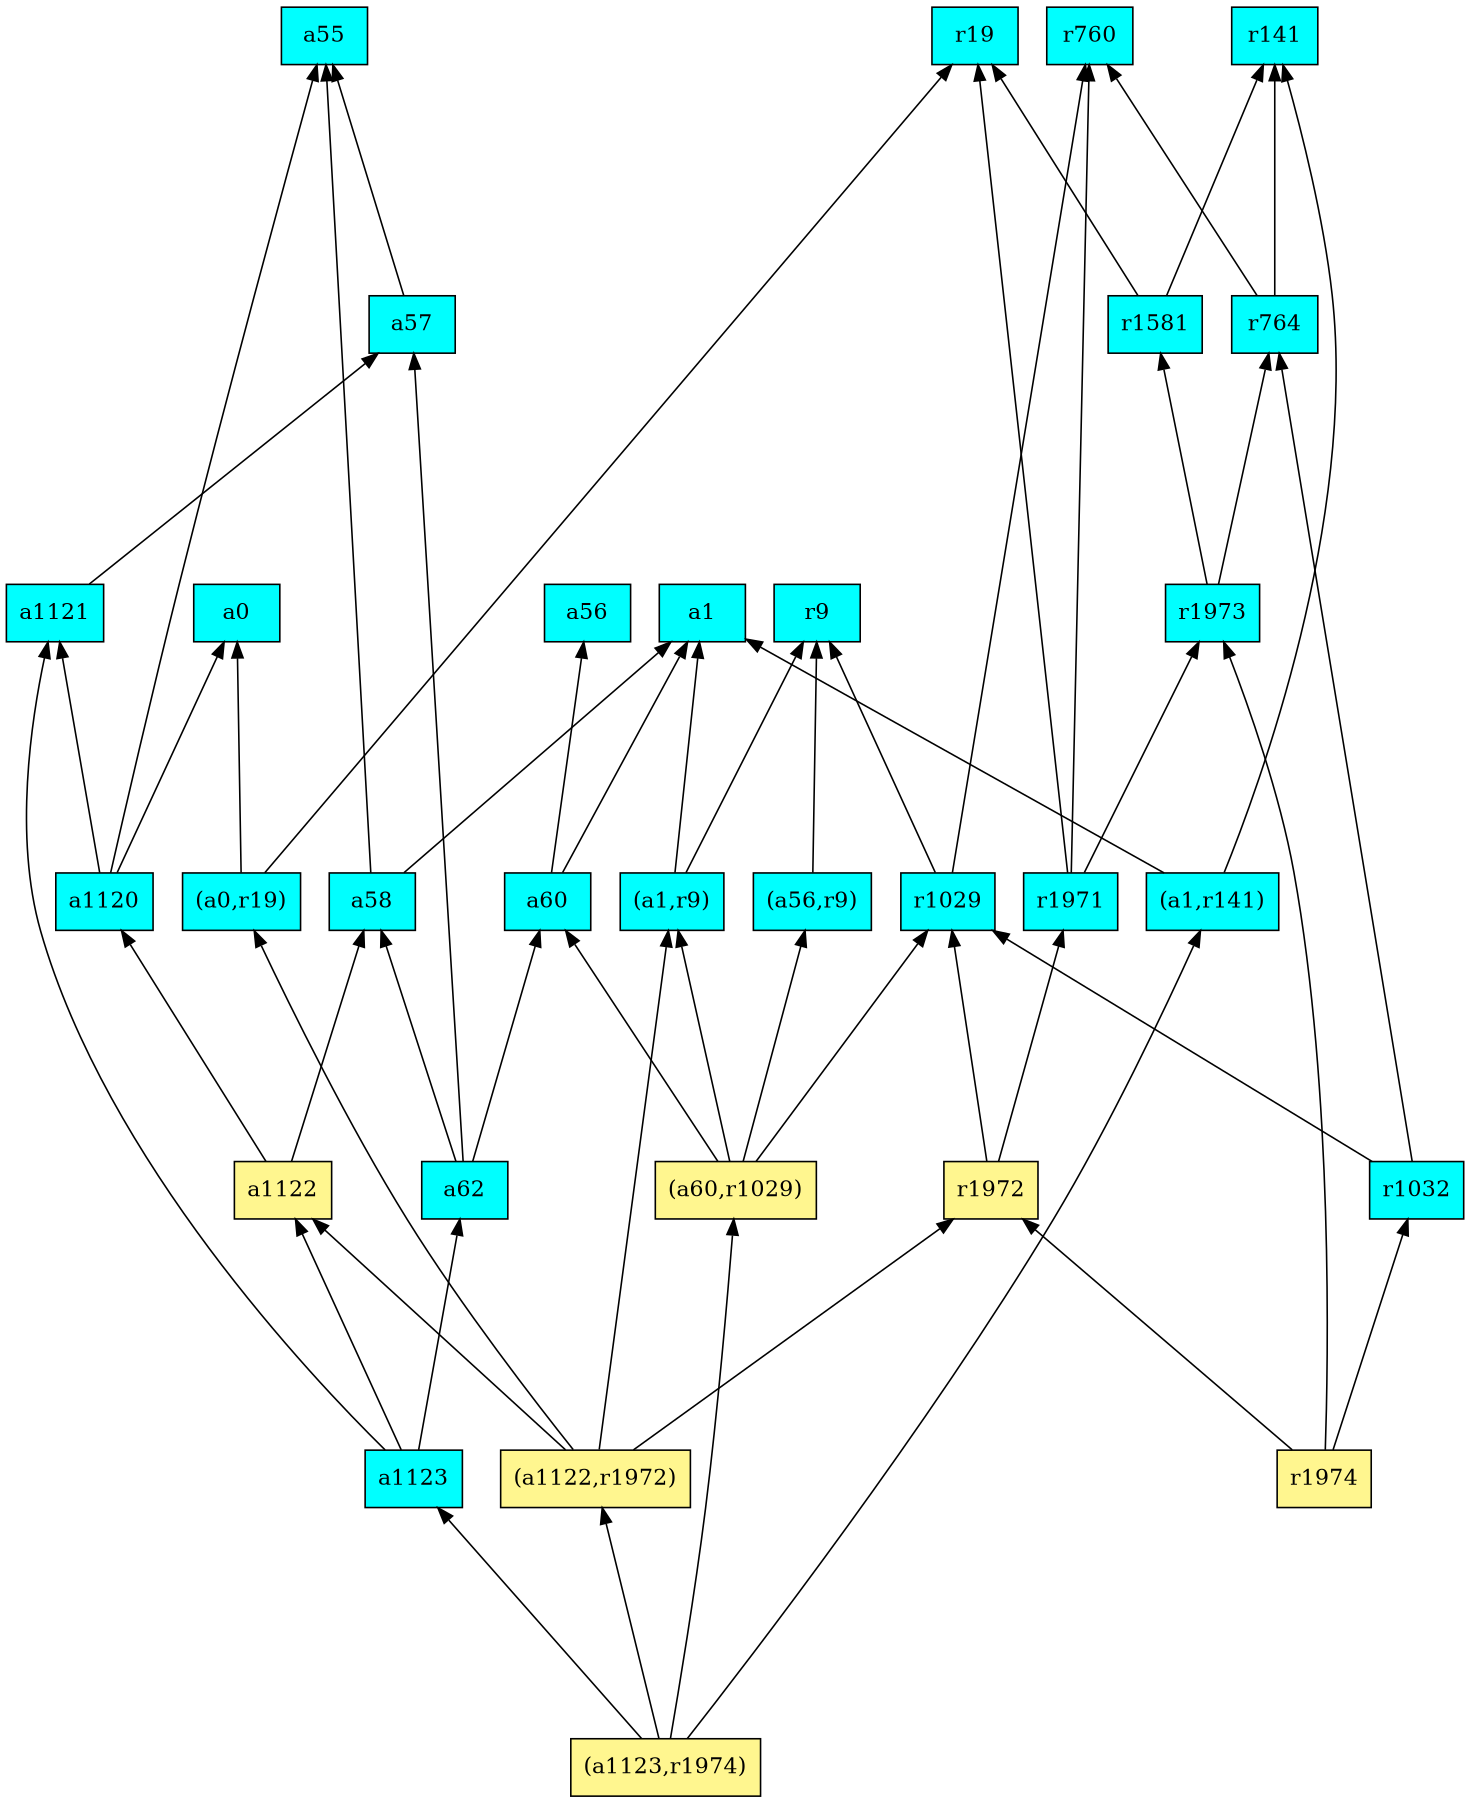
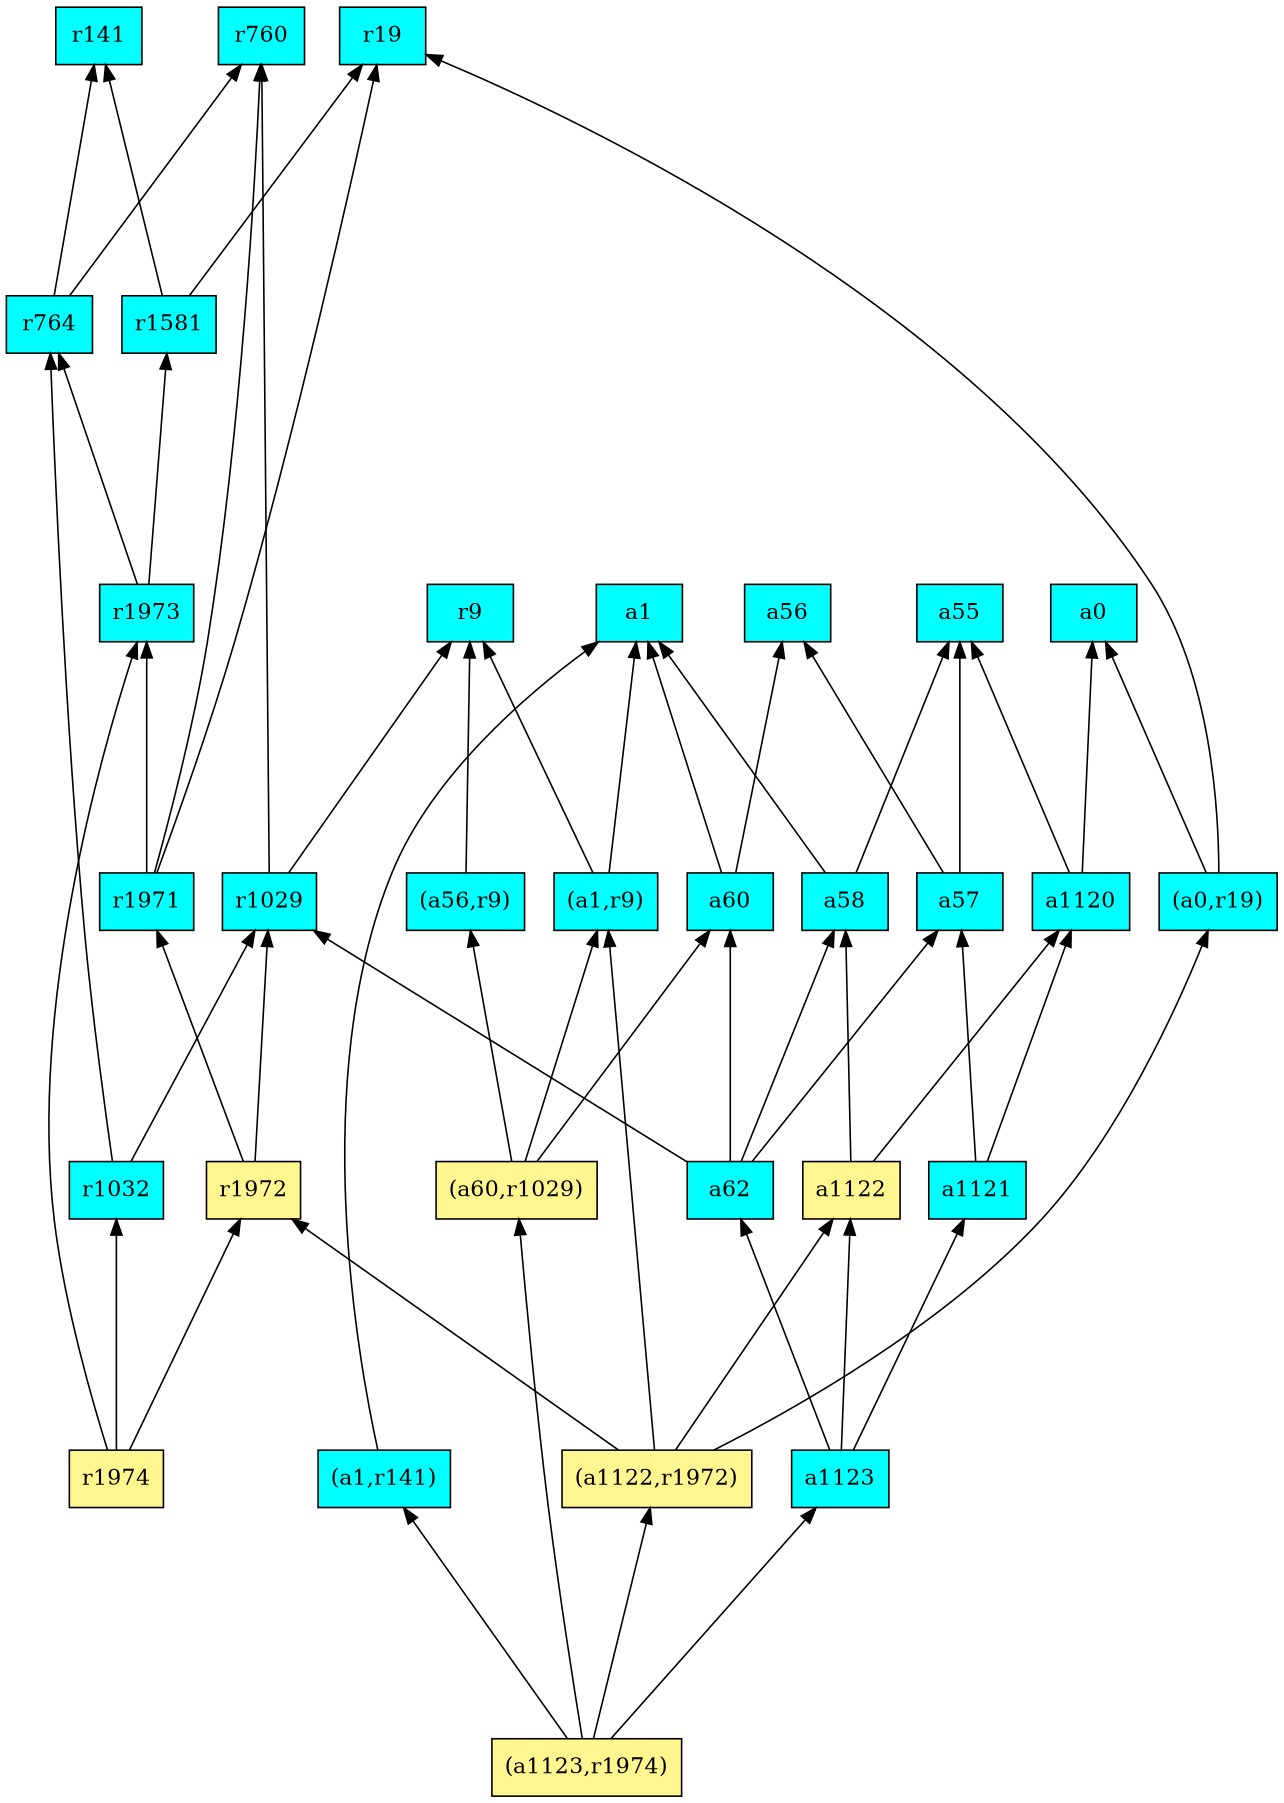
(1329, 481) -> none
none -> (878, 764)
(81, 765) -> (1026, 1054)
(837, 1053) -> (507, 1050)
